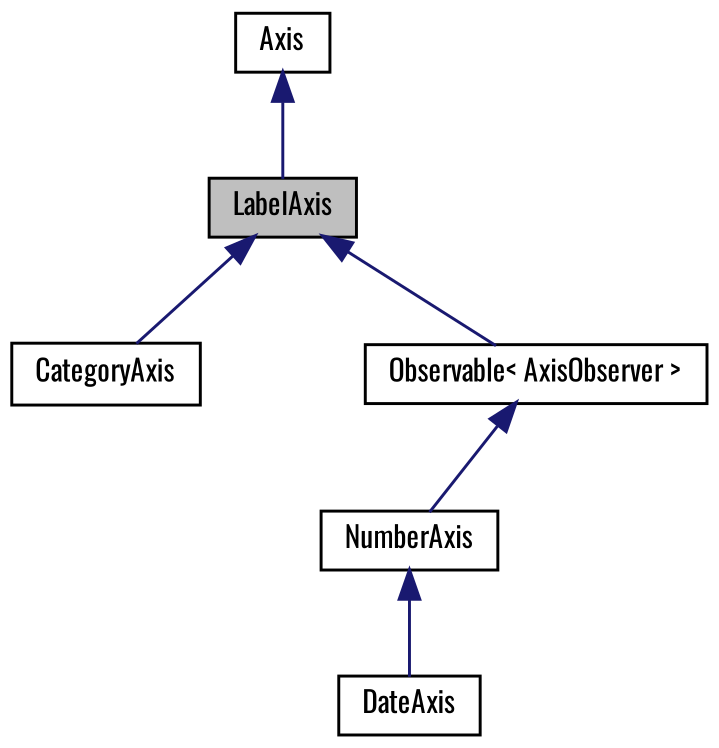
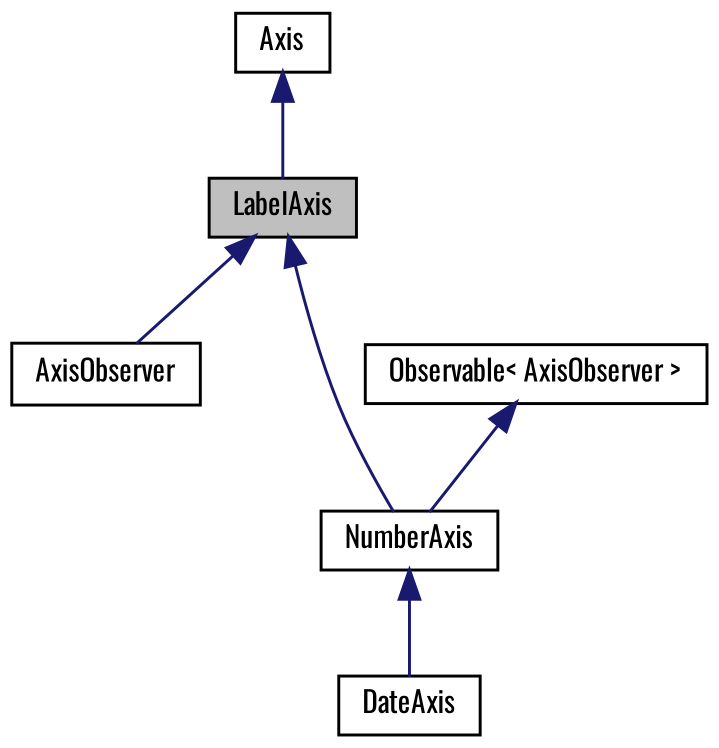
(422, 299) -> (334, 393)
(106, 374) -> (106, 374)
